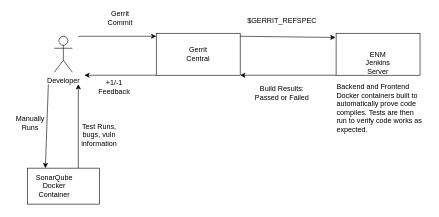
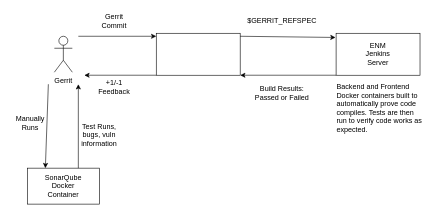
(120, 18) -> (114, 21)
(198, 54) -> none
(378, 63) -> (378, 54)
(64, 81) -> (64, 81)
(54, 186) -> (63, 186)
